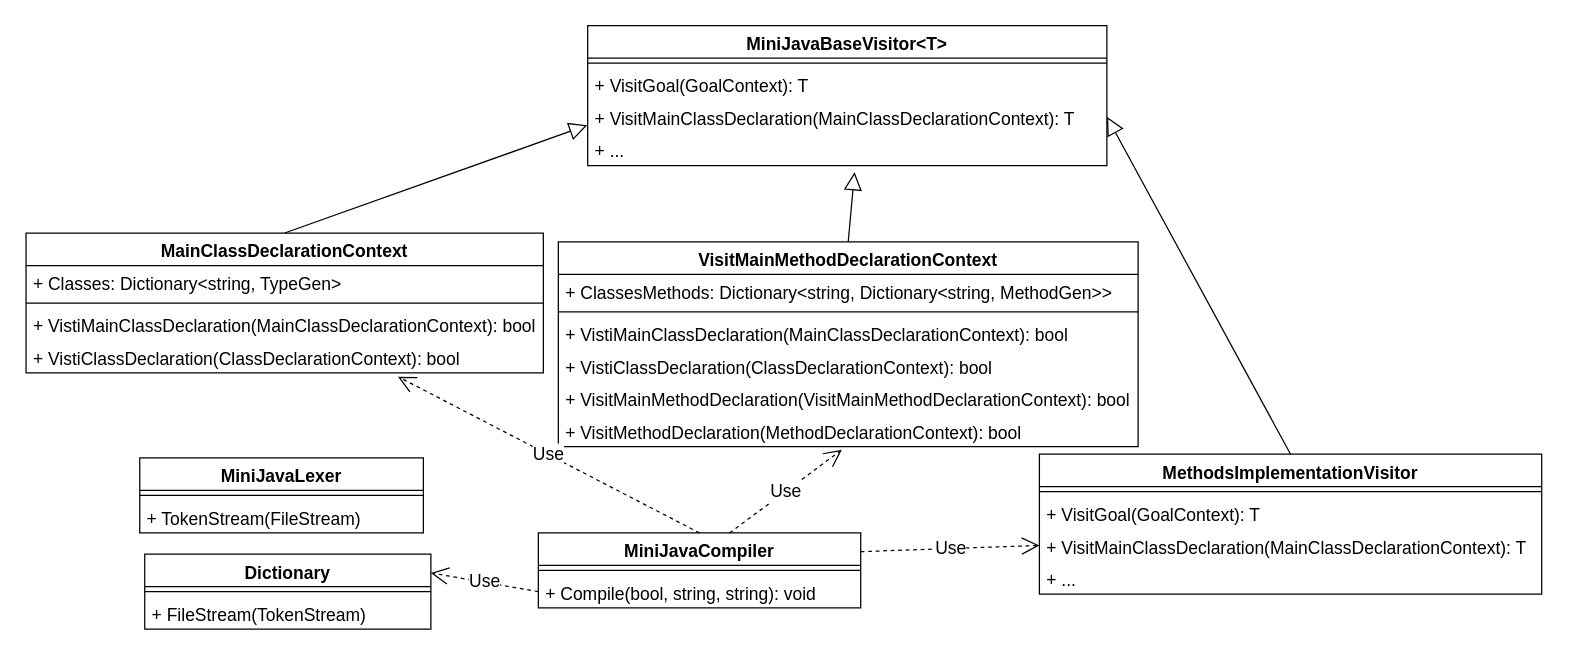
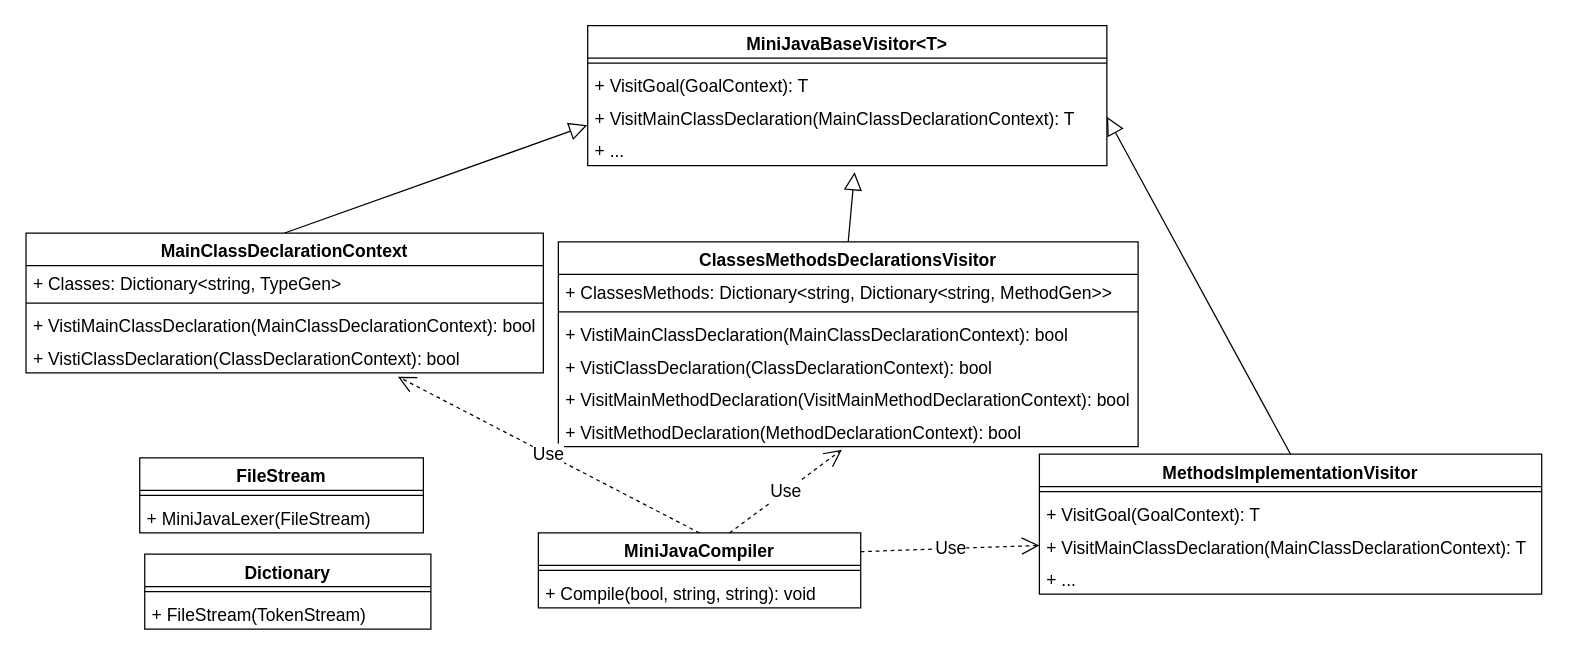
(848, 260) -> (848, 260)
(281, 477) -> (281, 477)
(262, 519) -> (267, 519)
(485, 583) -> none
